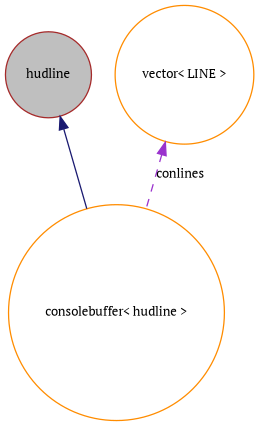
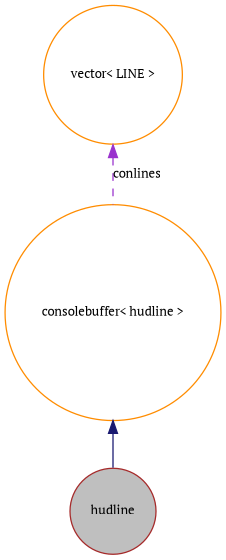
(75, 169) -> (113, 451)
